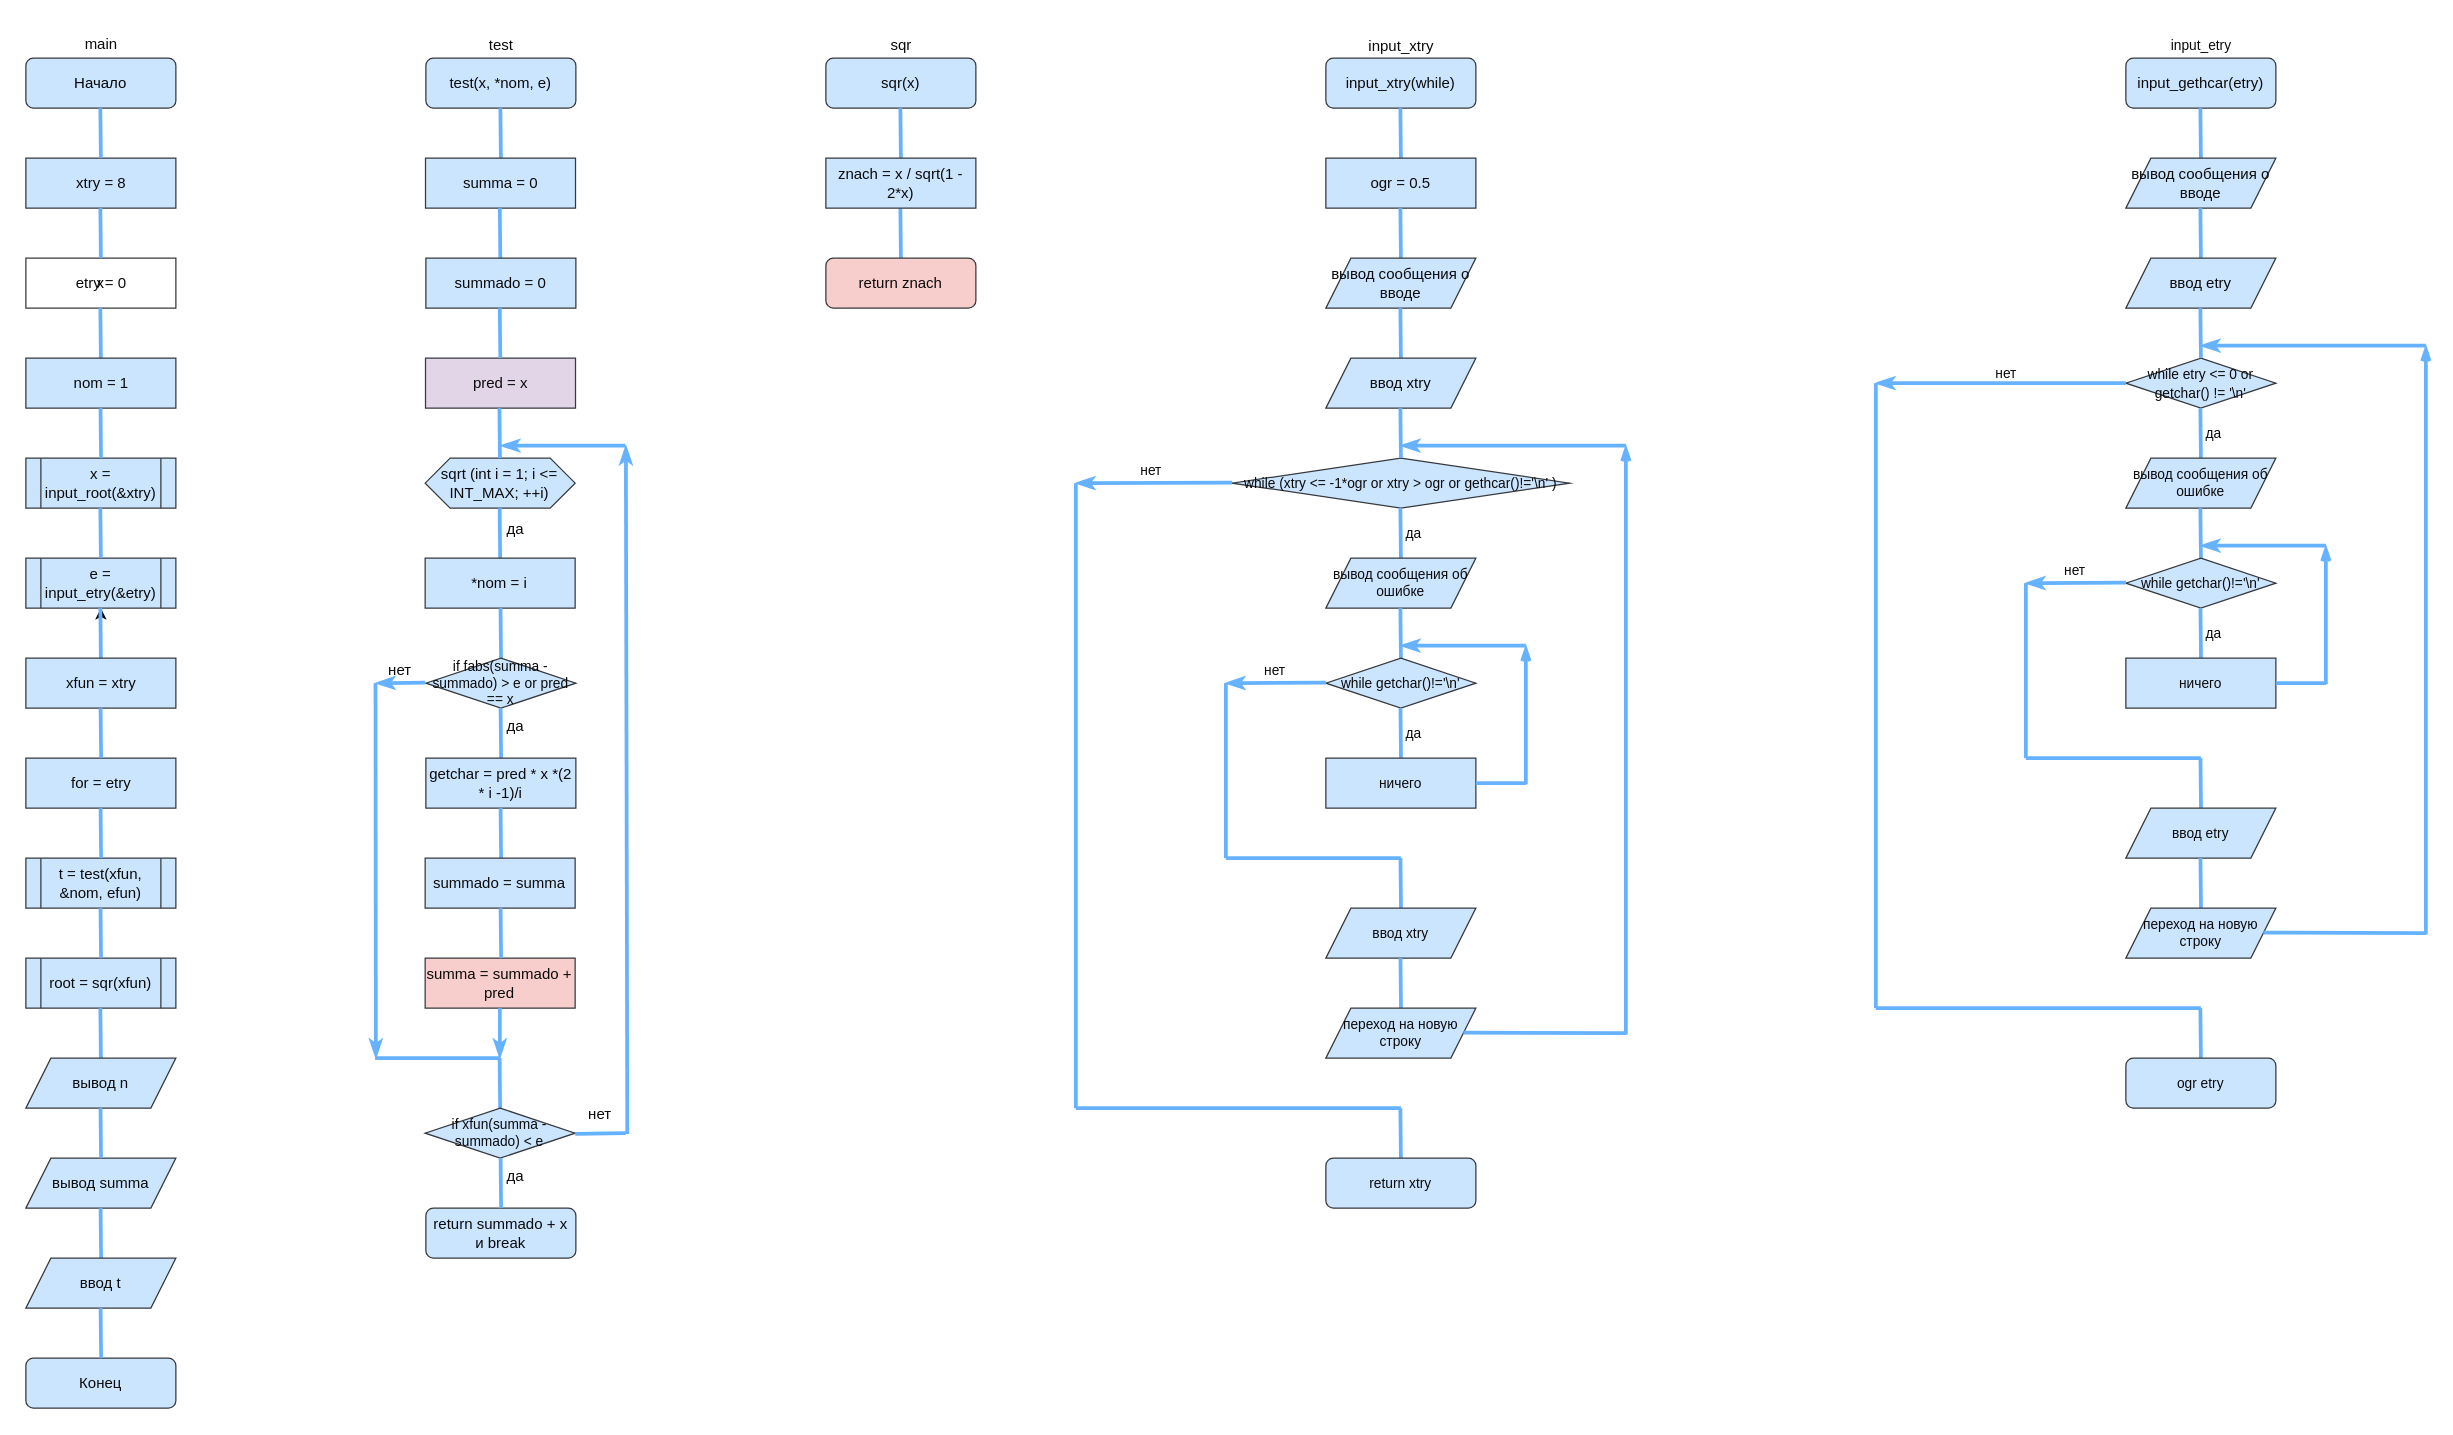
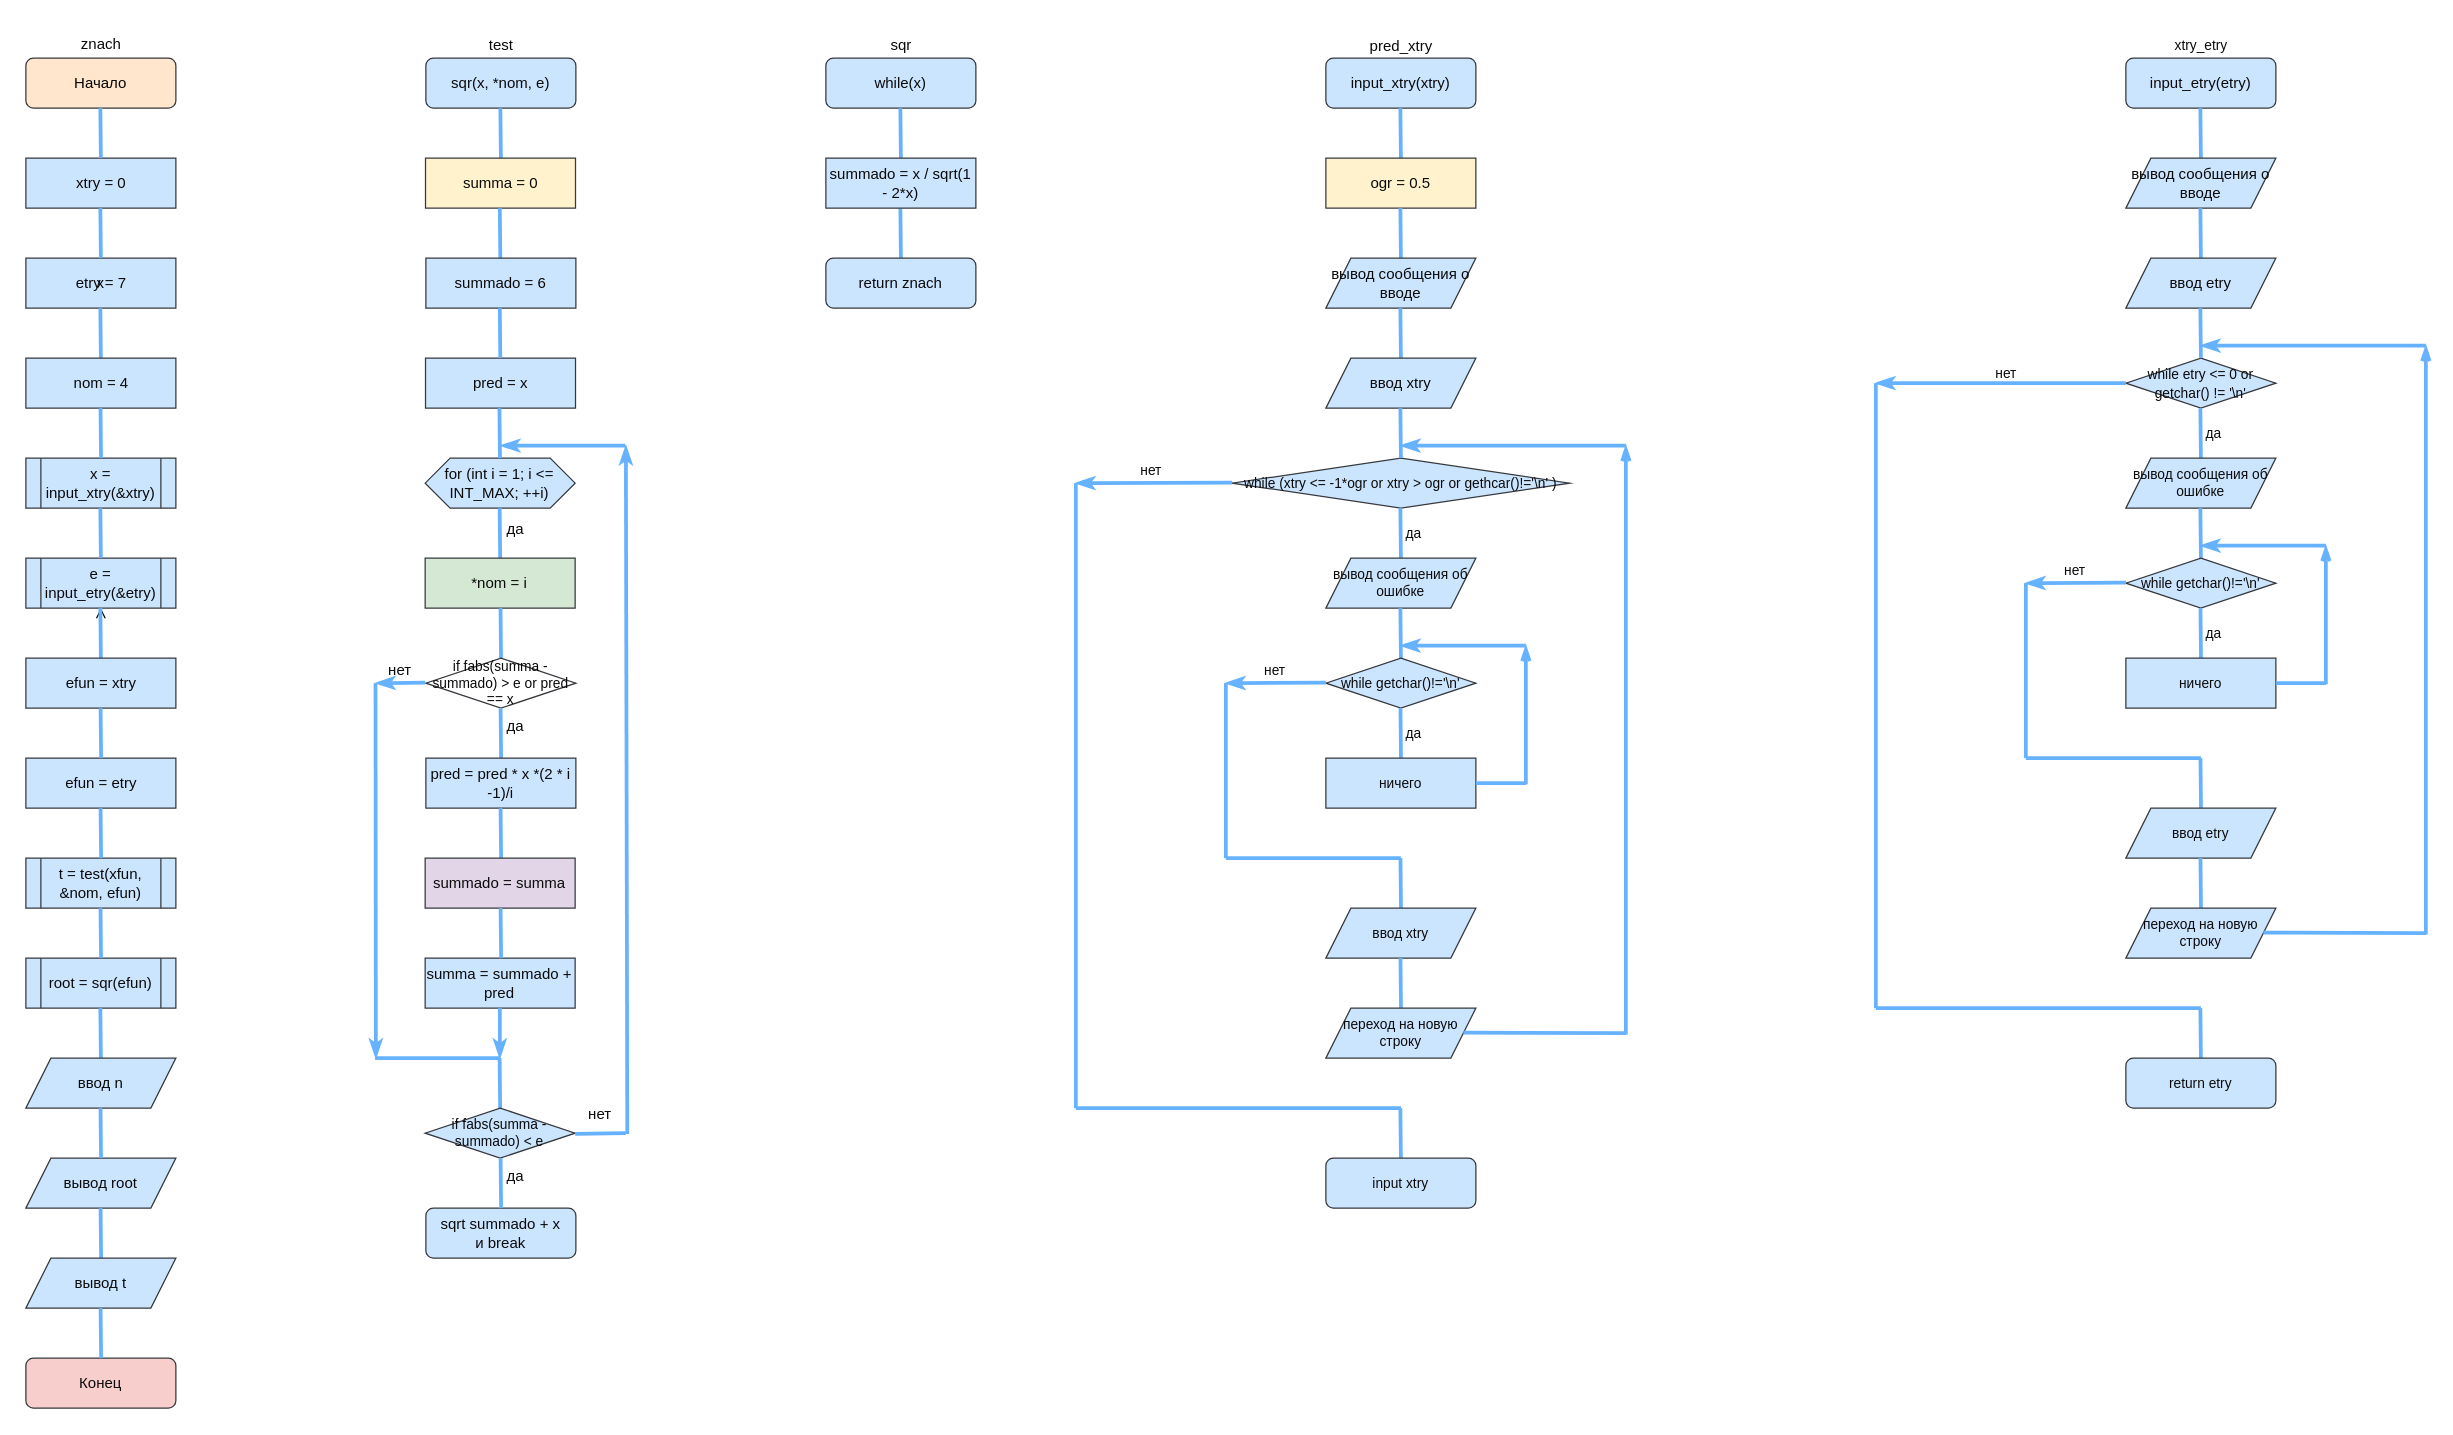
(101, 44) -> (101, 44)
(2201, 46) -> (2201, 46)
(1401, 47) -> (1401, 47)
(101, 83) -> (101, 83)
(501, 83) -> (501, 83)
(901, 83) -> (901, 83)
(1401, 83) -> (1401, 83)
(2201, 83) -> (2201, 83)
(101, 183) -> (101, 183)
(500, 183) -> (500, 183)
(901, 183) -> (901, 183)
(1401, 183) -> (1401, 183)
(101, 283) -> (101, 283)
(101, 283) -> (101, 283)
(501, 283) -> (501, 283)
(901, 283) -> (901, 283)
(101, 383) -> (101, 383)
(500, 383) -> (500, 383)
(101, 483) -> (101, 483)
(499, 483) -> (499, 483)
(500, 583) -> (500, 583)
(101, 683) -> (101, 683)
(501, 683) -> (501, 683)
(101, 782) -> (101, 782)
(101, 783) -> (101, 783)
(501, 783) -> (501, 783)
(500, 883) -> (500, 883)
(101, 983) -> (101, 983)
(500, 983) -> (500, 983)
(101, 1083) -> (101, 1083)
(2201, 1083) -> (2201, 1083)
(499, 1133) -> (499, 1133)
(101, 1183) -> (101, 1183)
(1401, 1183) -> (1401, 1183)
(501, 1233) -> (501, 1233)
(101, 1283) -> (101, 1283)
(101, 1383) -> (101, 1383)
